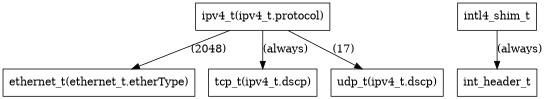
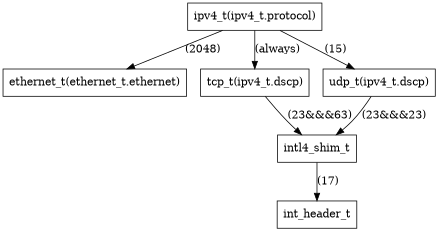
(344, 50) -> (336, 50)
(520, 50) -> (328, 182)
(99, 83) -> (95, 83)
none -> (280, 113)
none -> (358, 114)
